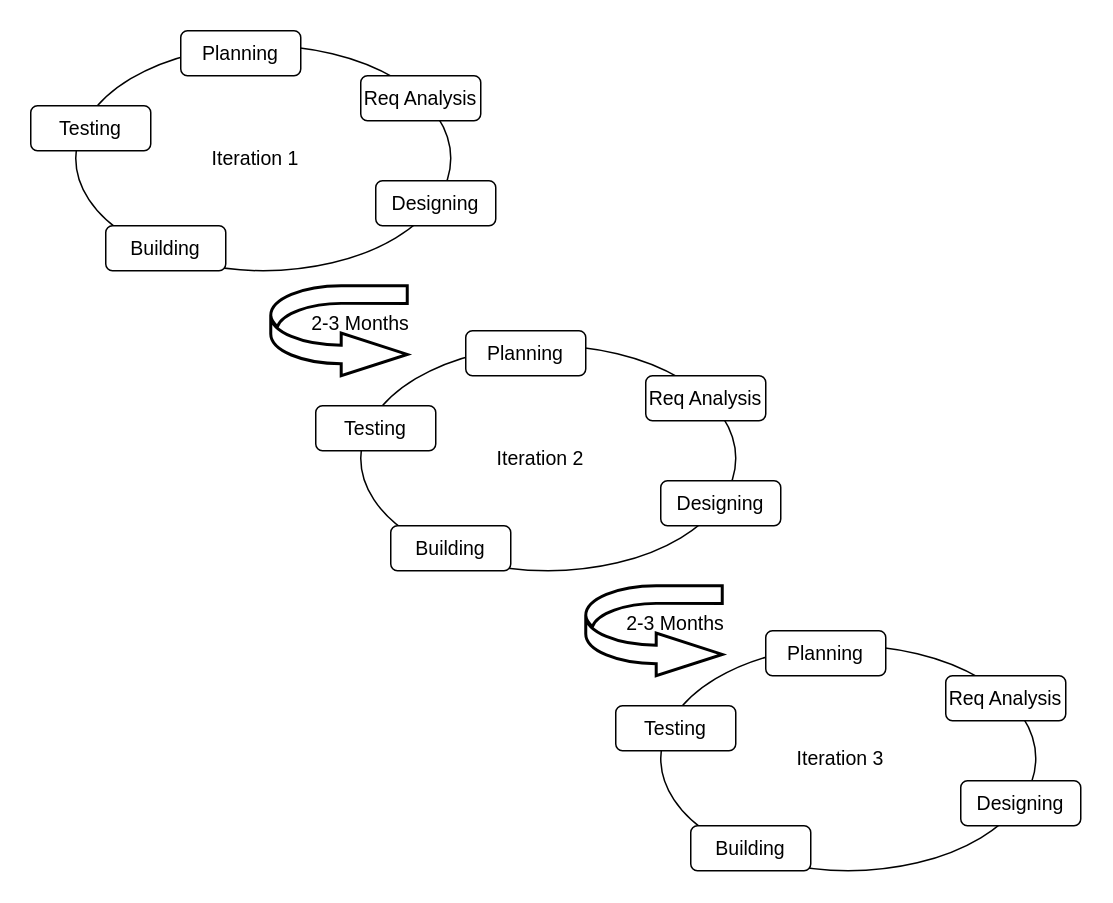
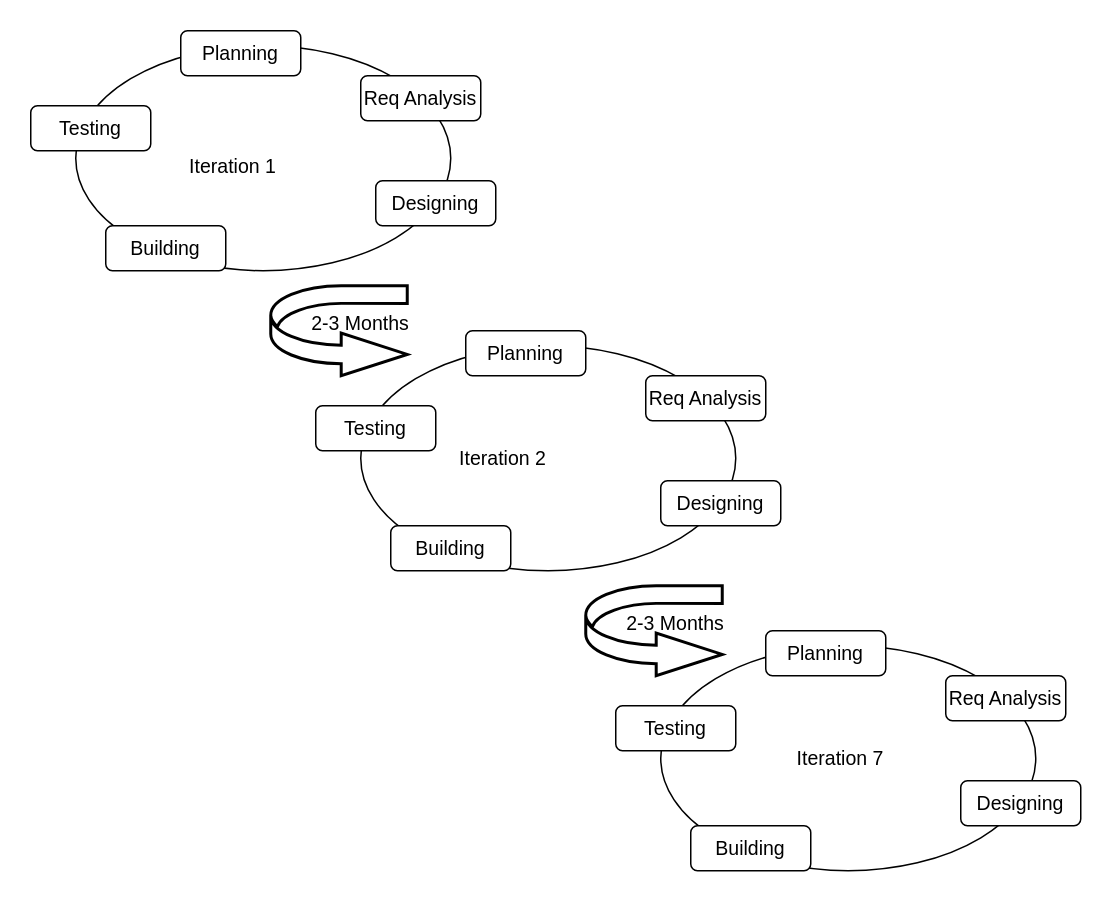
(256, 158) -> (233, 166)
(541, 458) -> (503, 458)
(841, 758) -> (841, 758)
